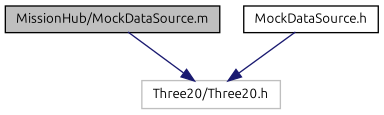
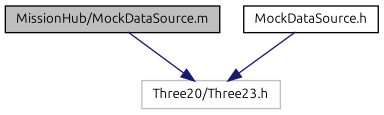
(211, 95) -> (211, 95)
